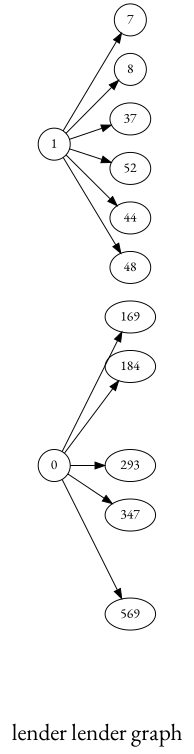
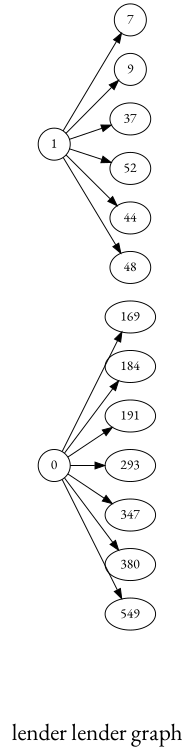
(130, 69) -> (130, 69)
none -> (130, 416)
none -> (130, 565)
(130, 614) -> (130, 614)
